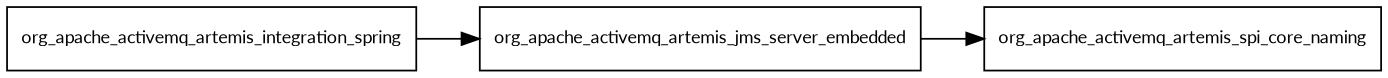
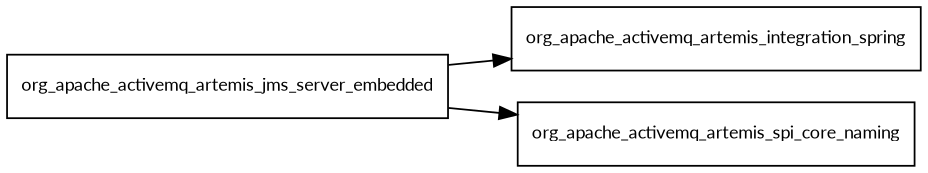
(439, 39) -> (471, 63)
